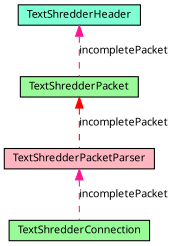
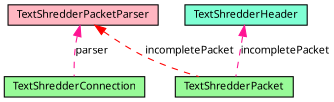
(79, 128) -> (149, 59)
(124, 195) -> (92, 51)
